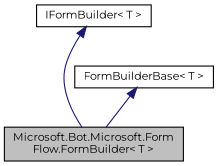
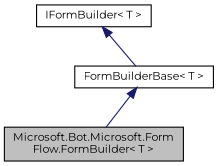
(64, 82) -> (123, 51)
